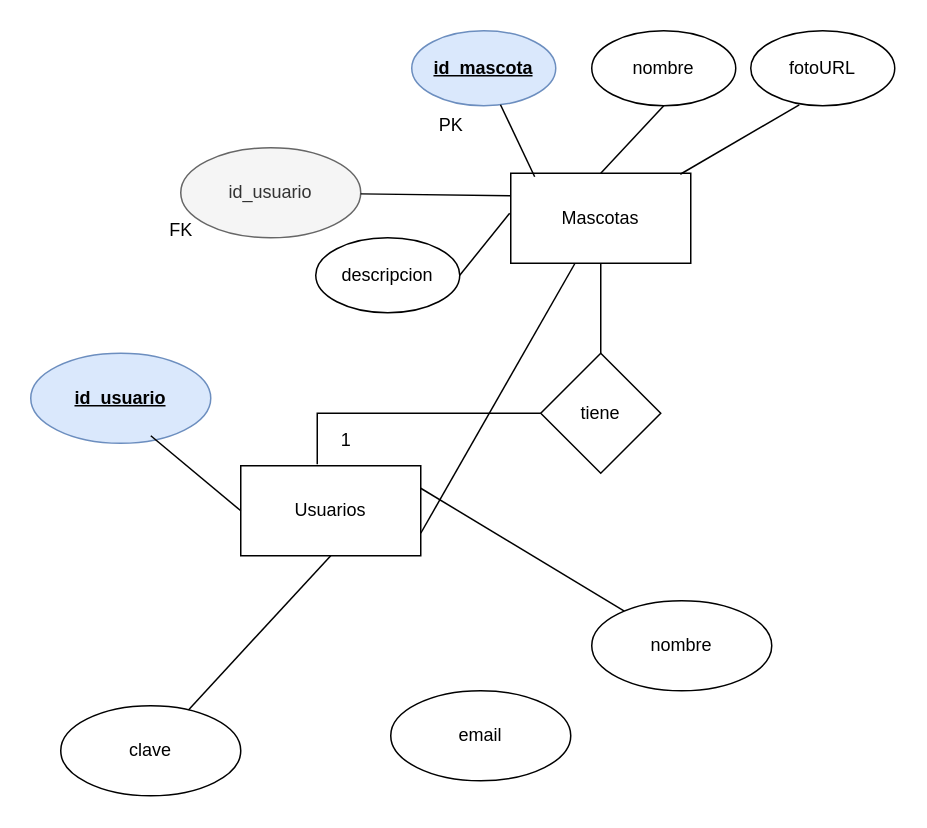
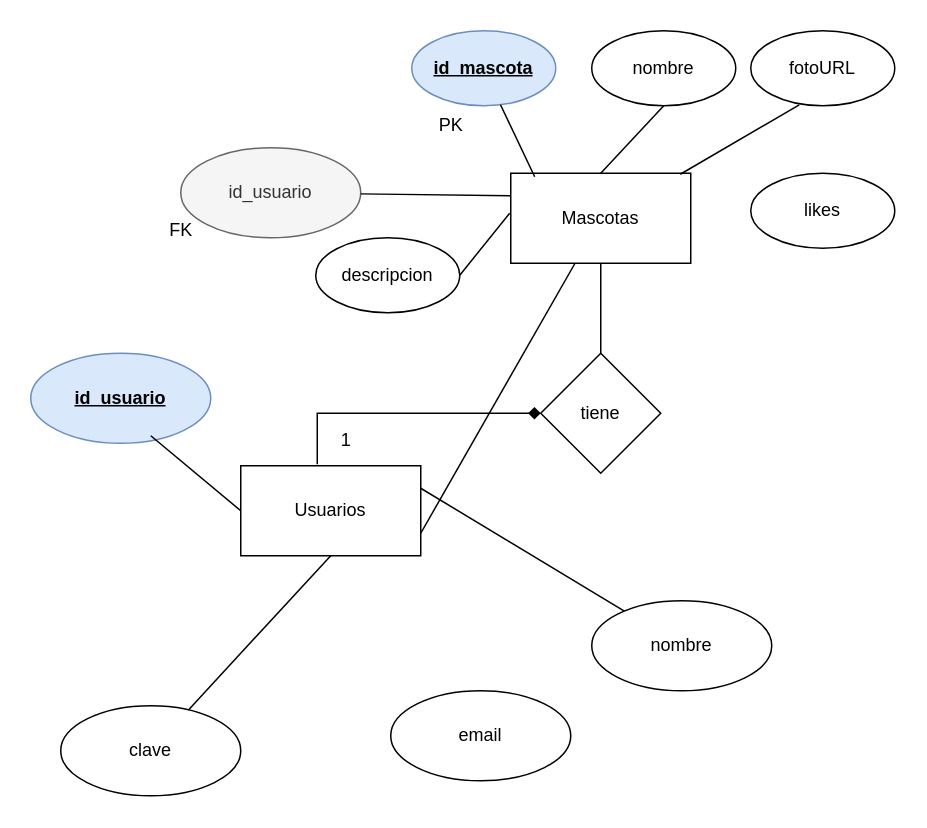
none -> (823, 211)
(533, 413) -> (528, 413)
